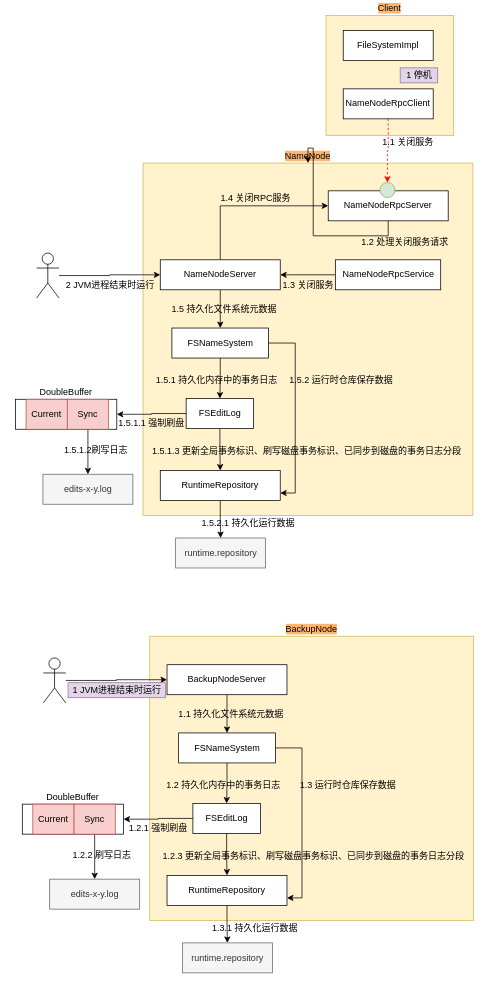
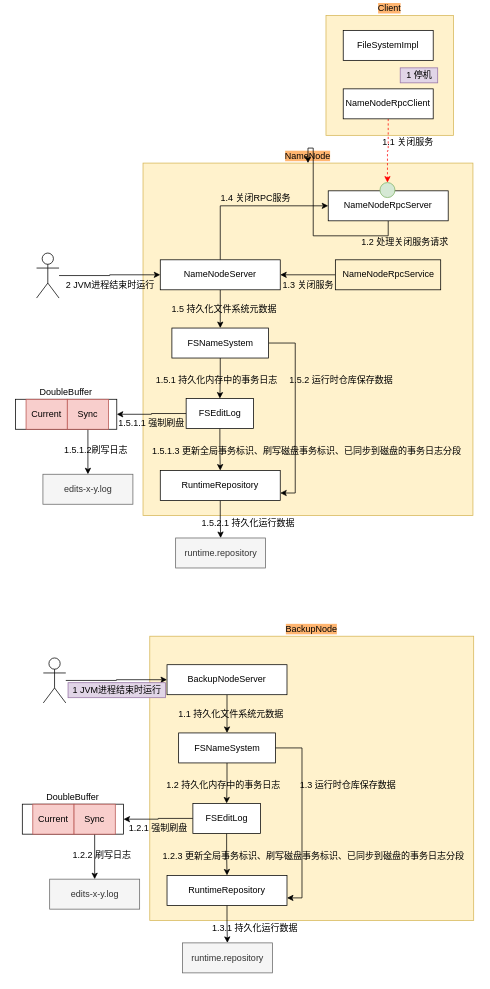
(388, 275) -> (388, 275)
